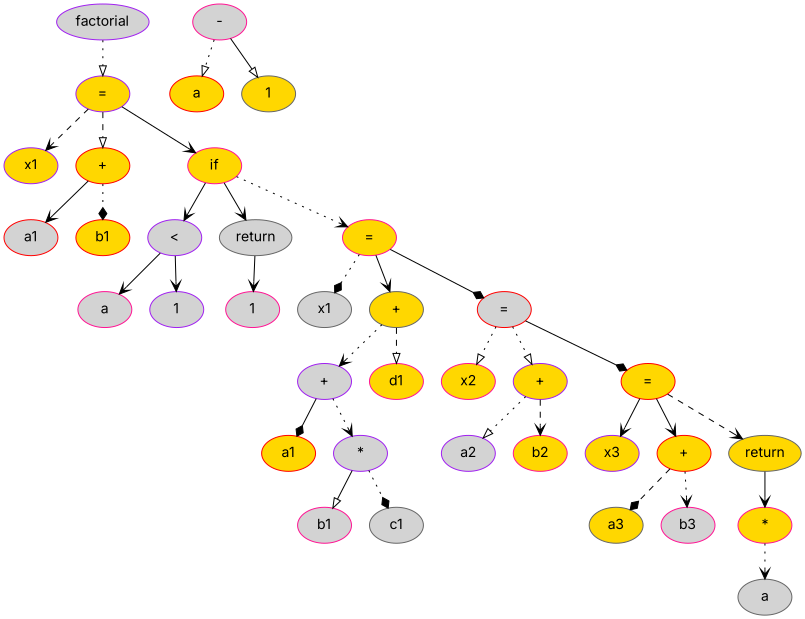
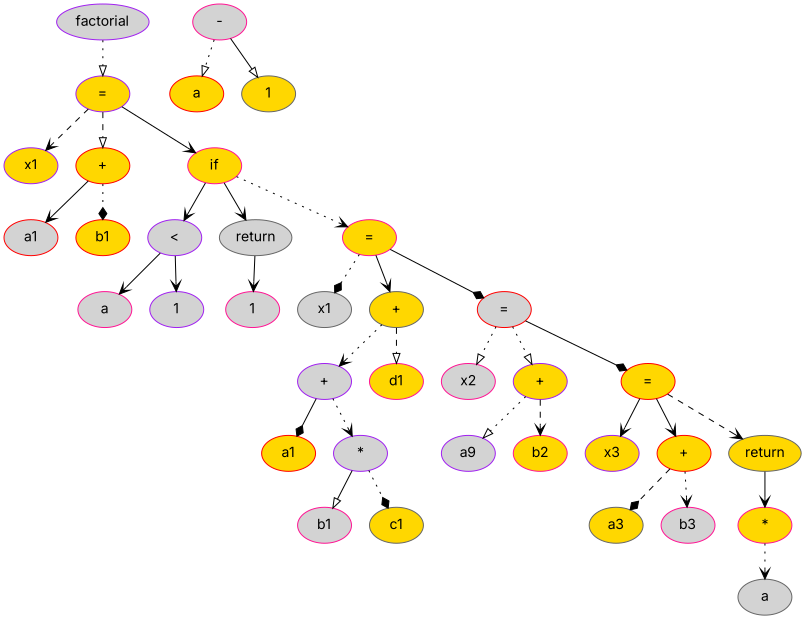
(468, 381) -> (468, 381)
(468, 453) -> (468, 453)
(396, 525) -> (396, 525)
